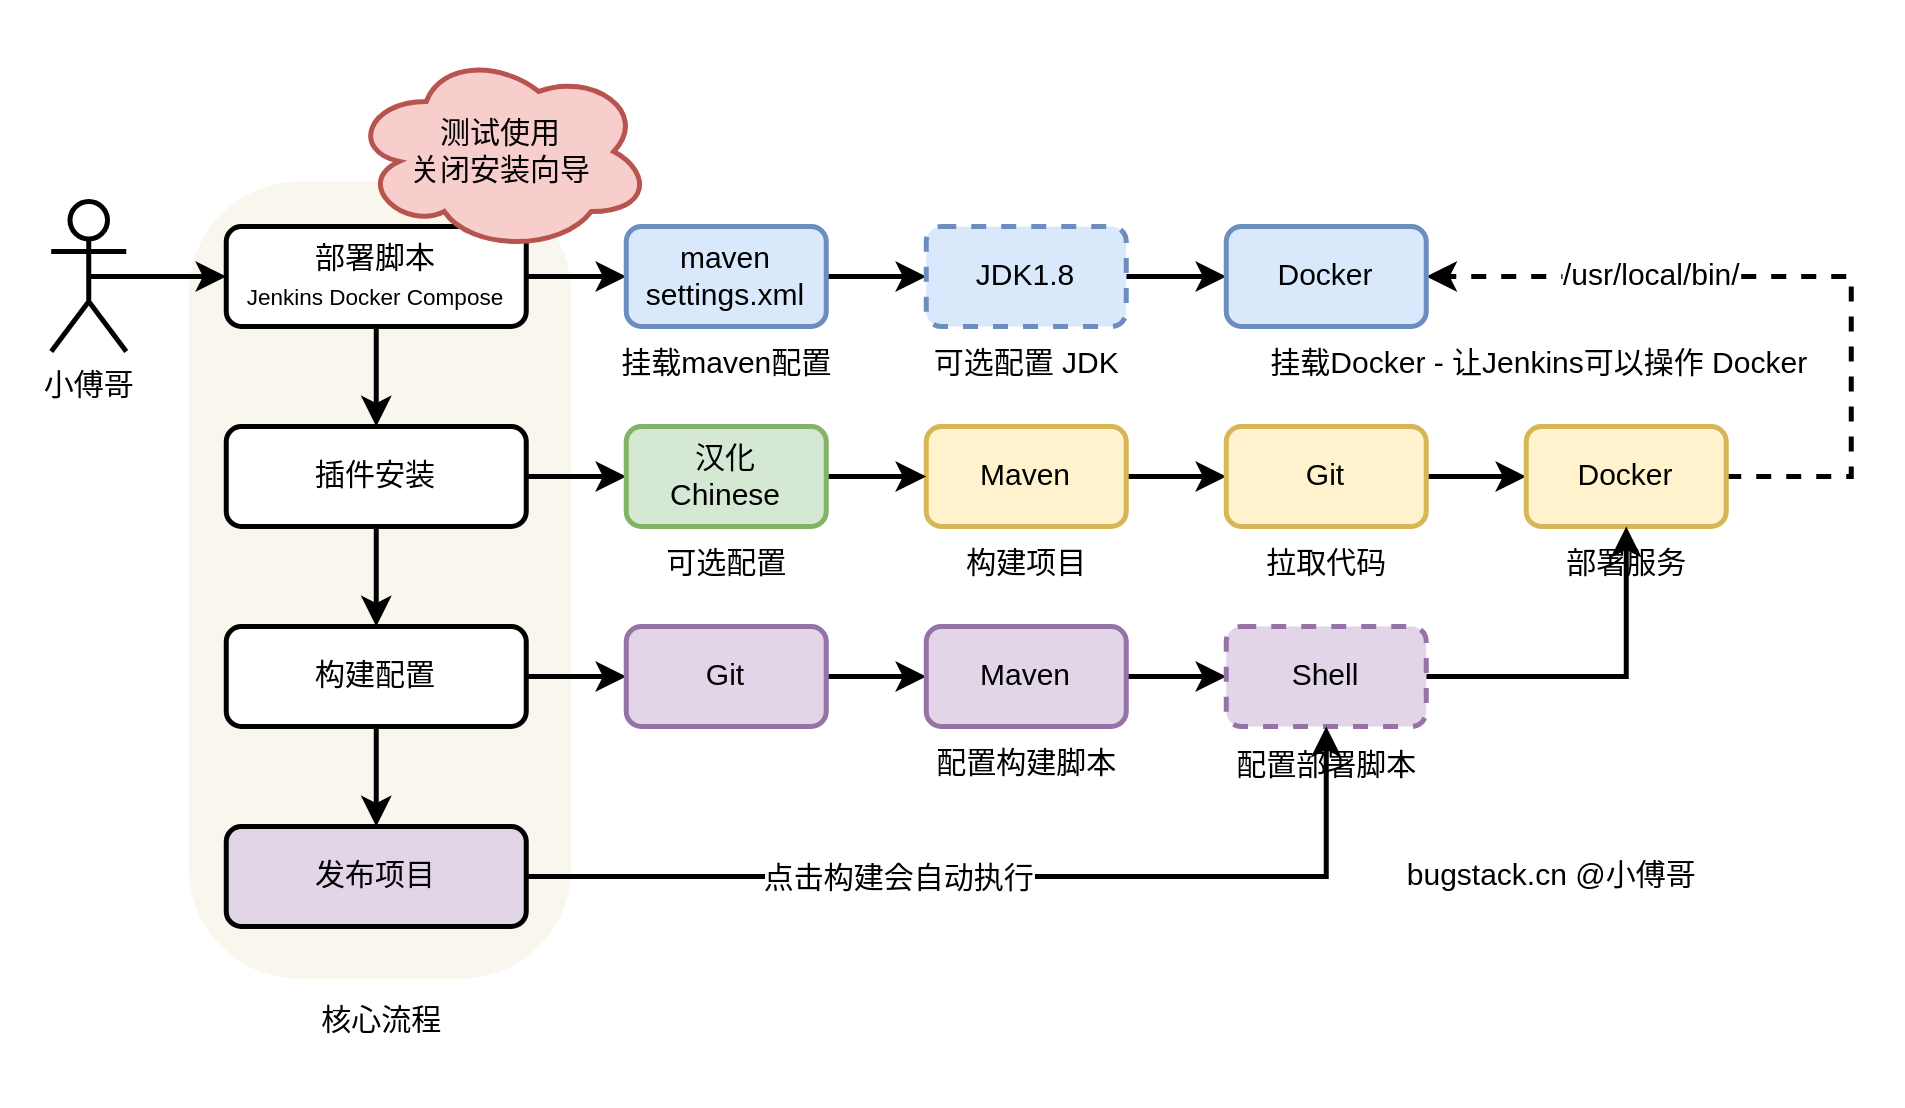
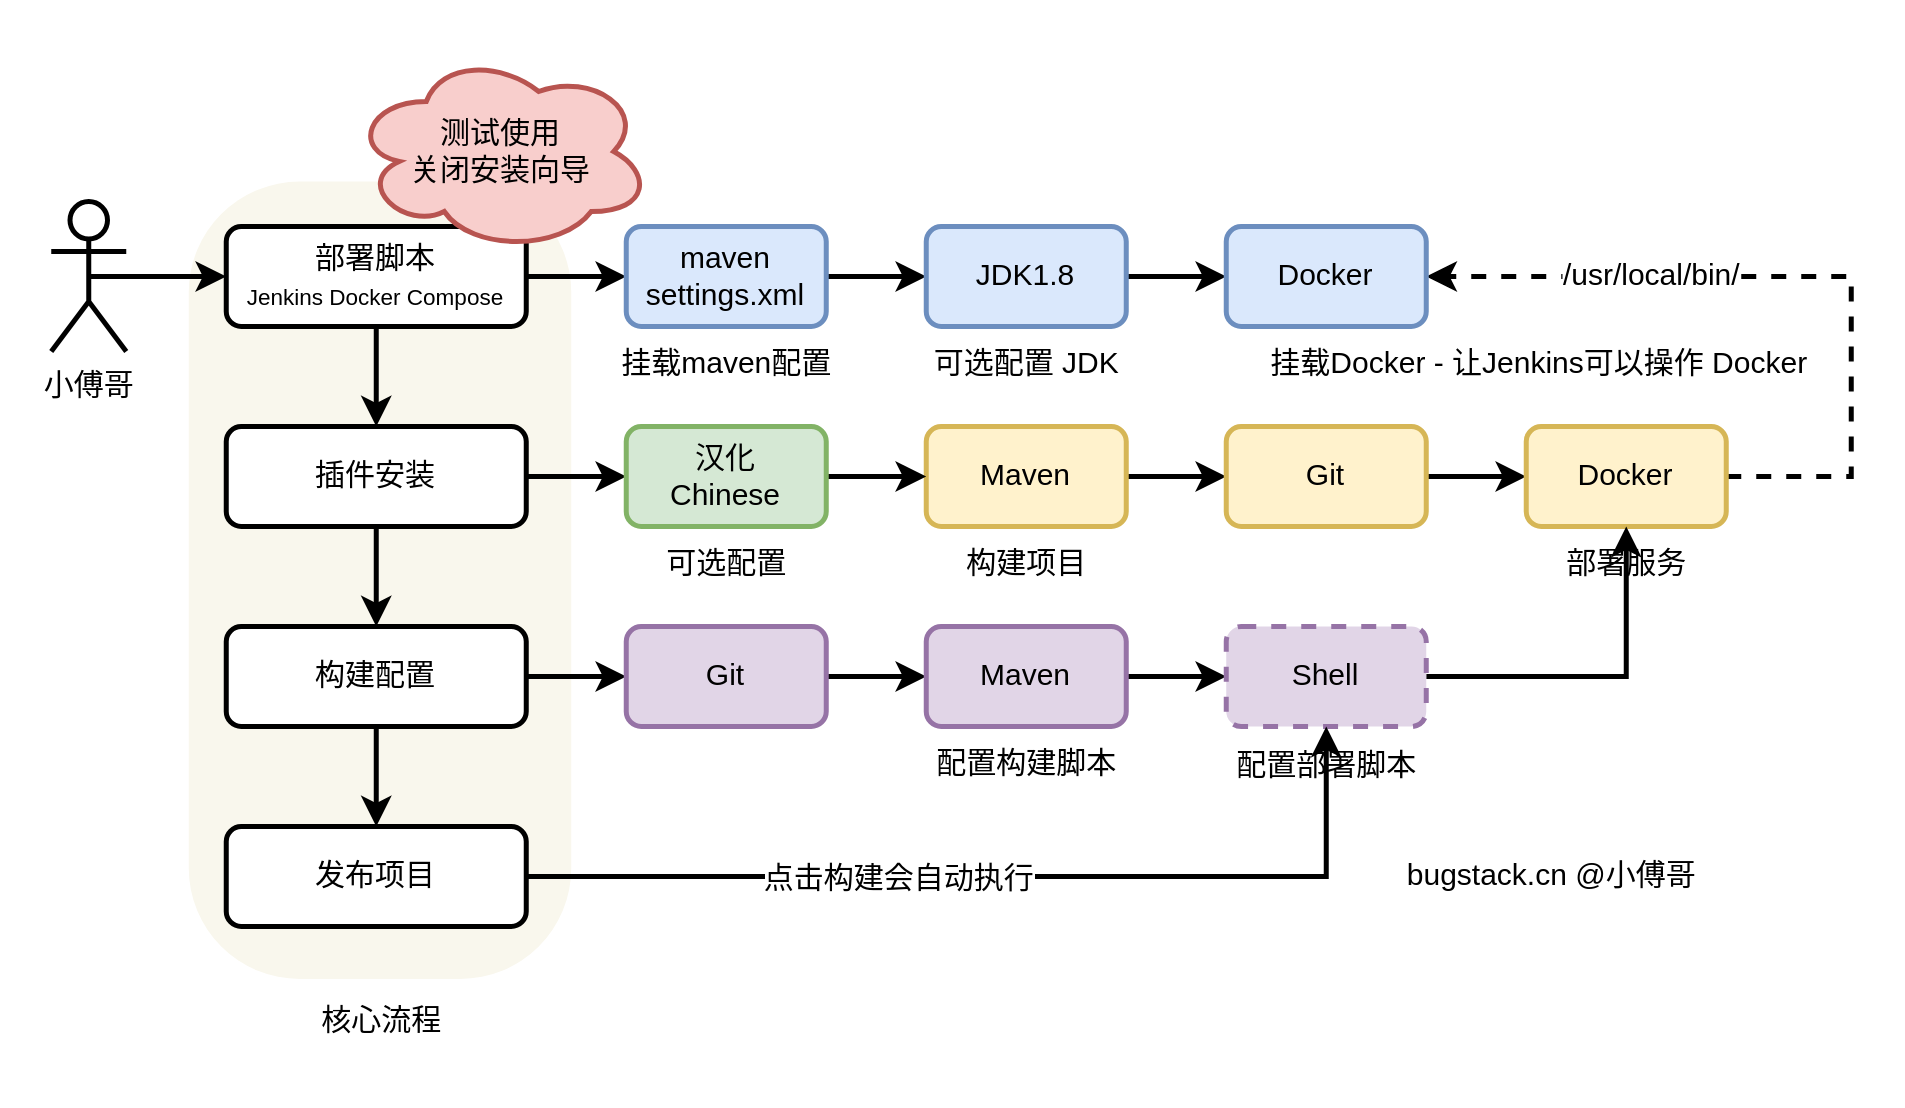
(1026, 276) -> (1026, 276)
(1326, 564) -> none
(376, 876) -> (376, 876)
